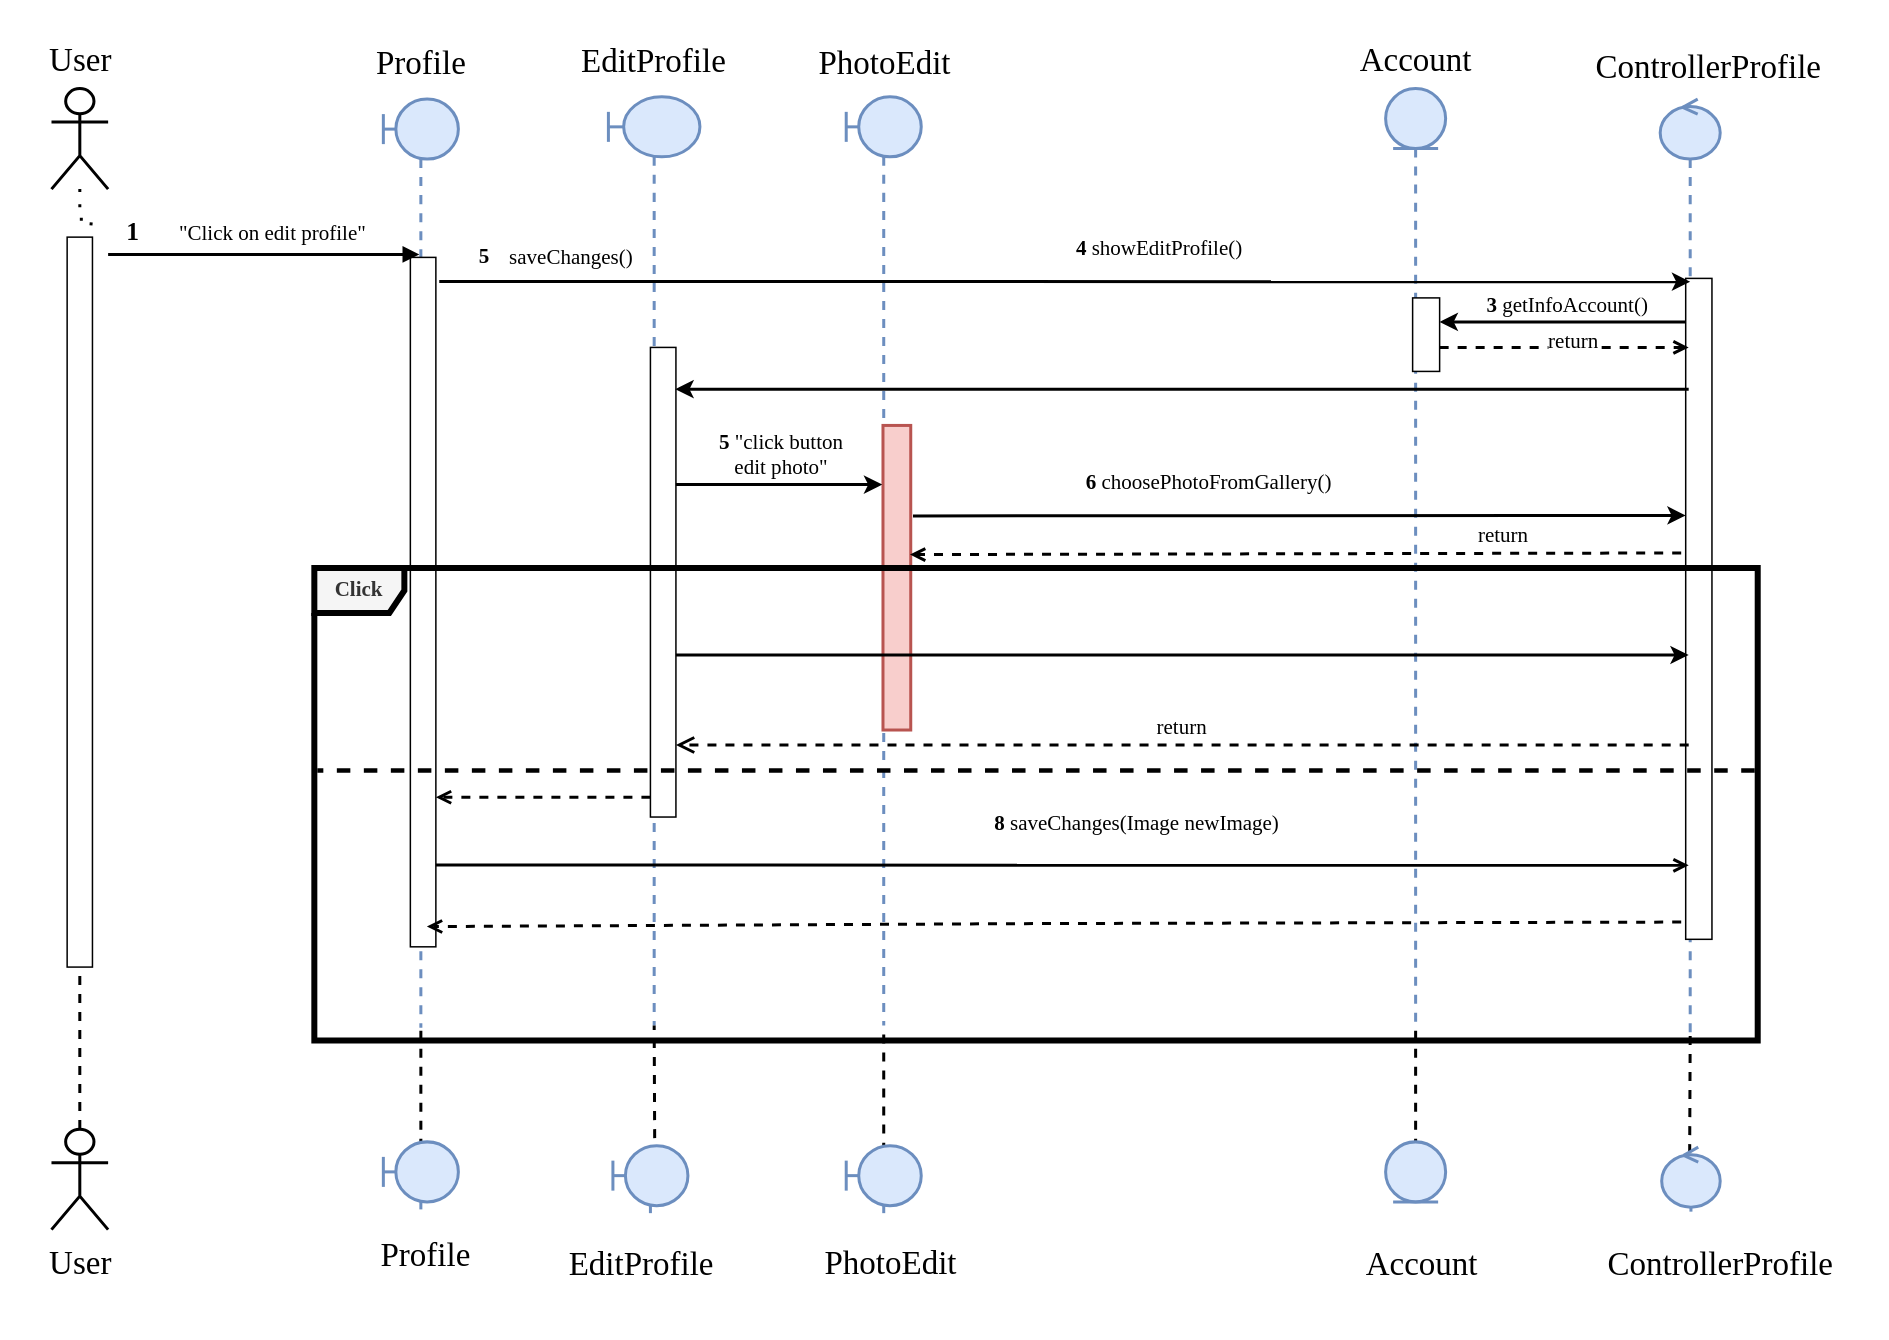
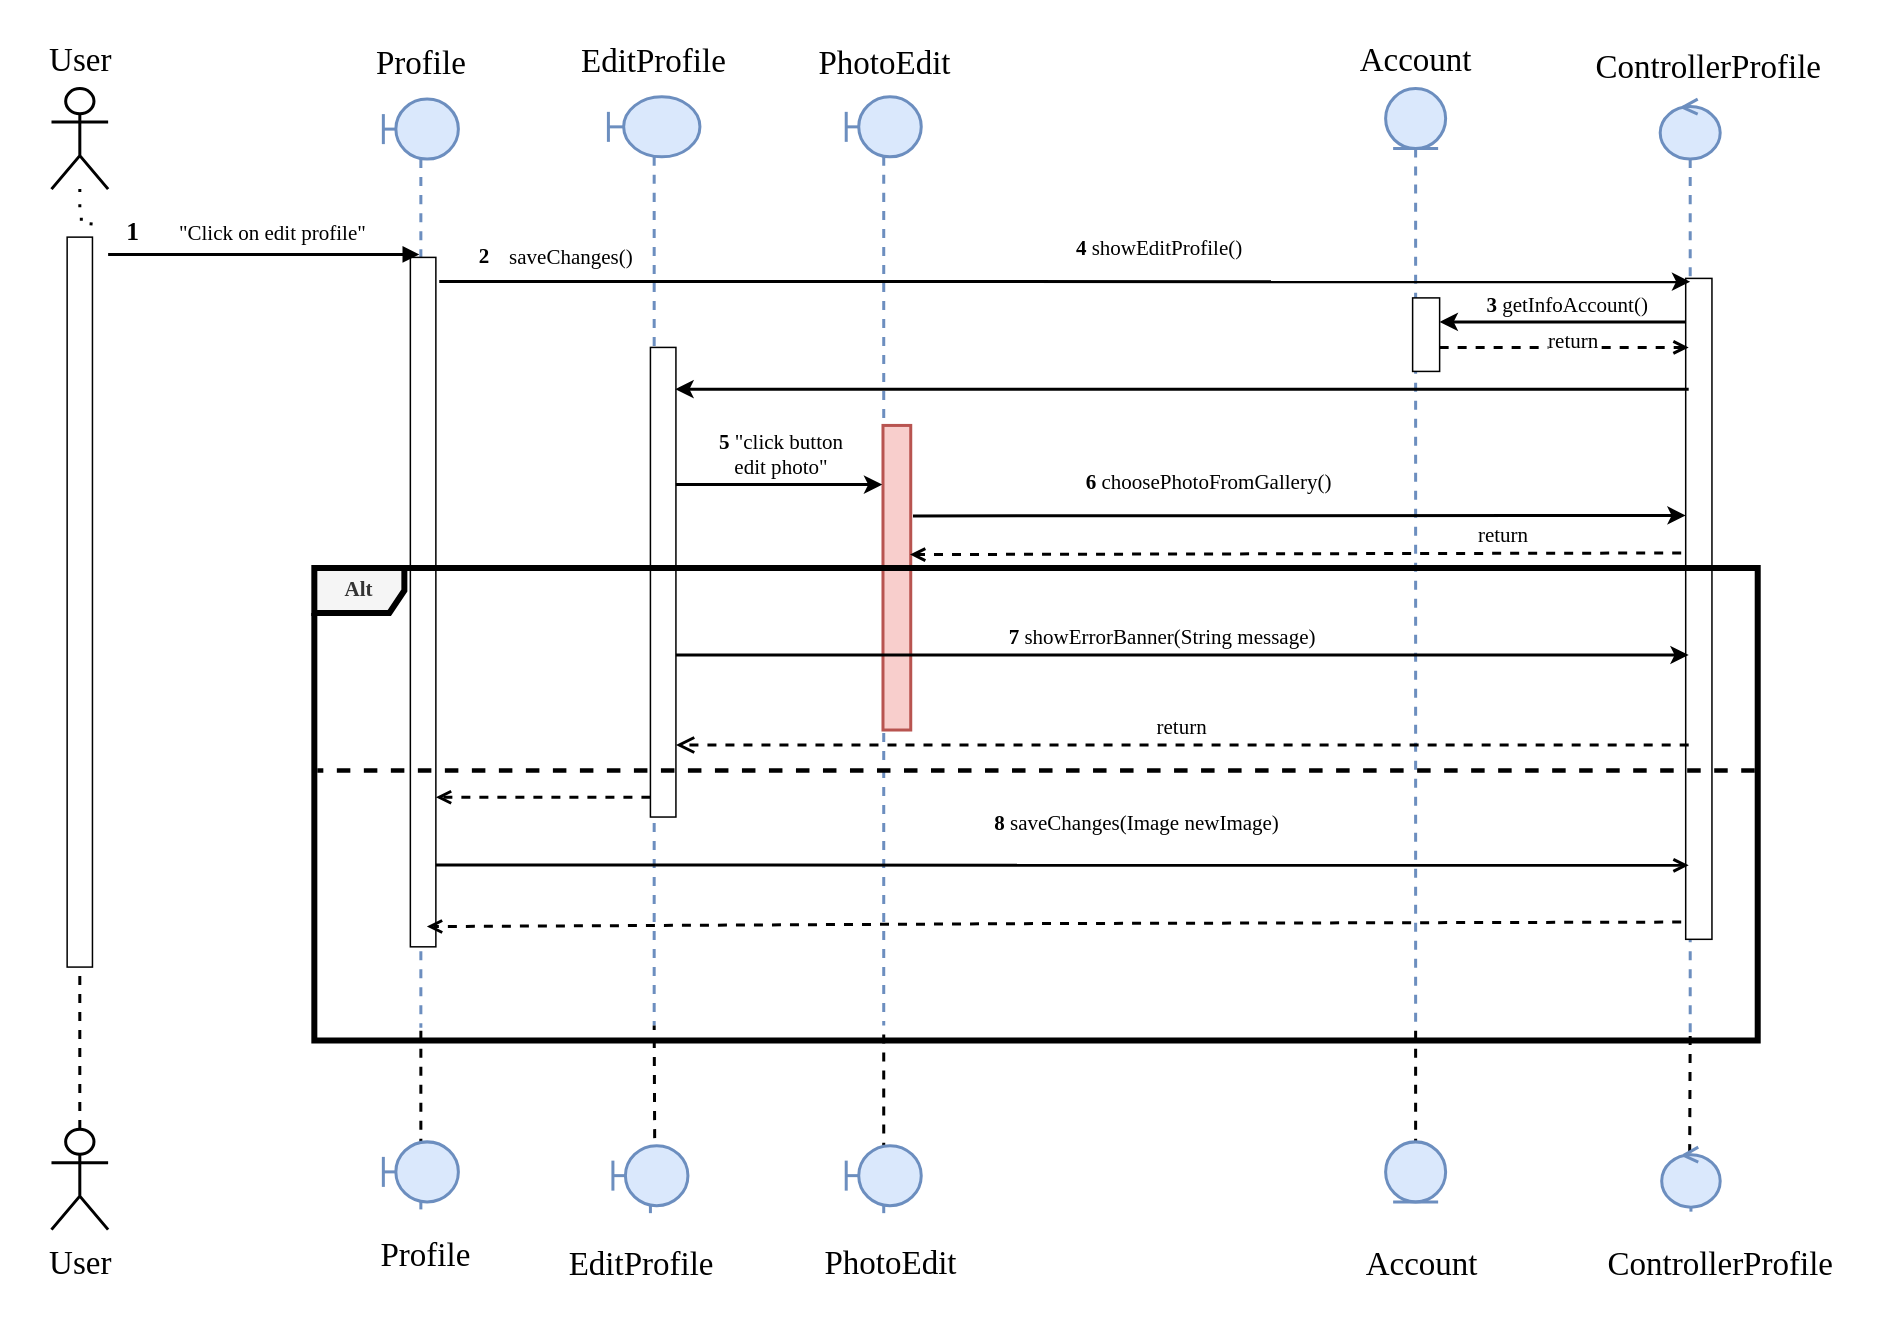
(485, 257) -> (485, 257)
(359, 590) -> (359, 590)
none -> (1161, 638)
